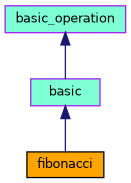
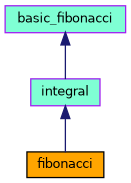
(65, 19) -> (65, 19)
(65, 92) -> (65, 92)
